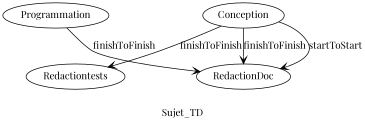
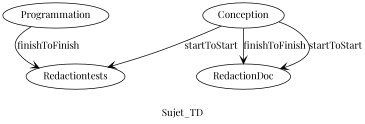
(211, 46) -> (211, 46)
(118, 59) -> (15, 46)
